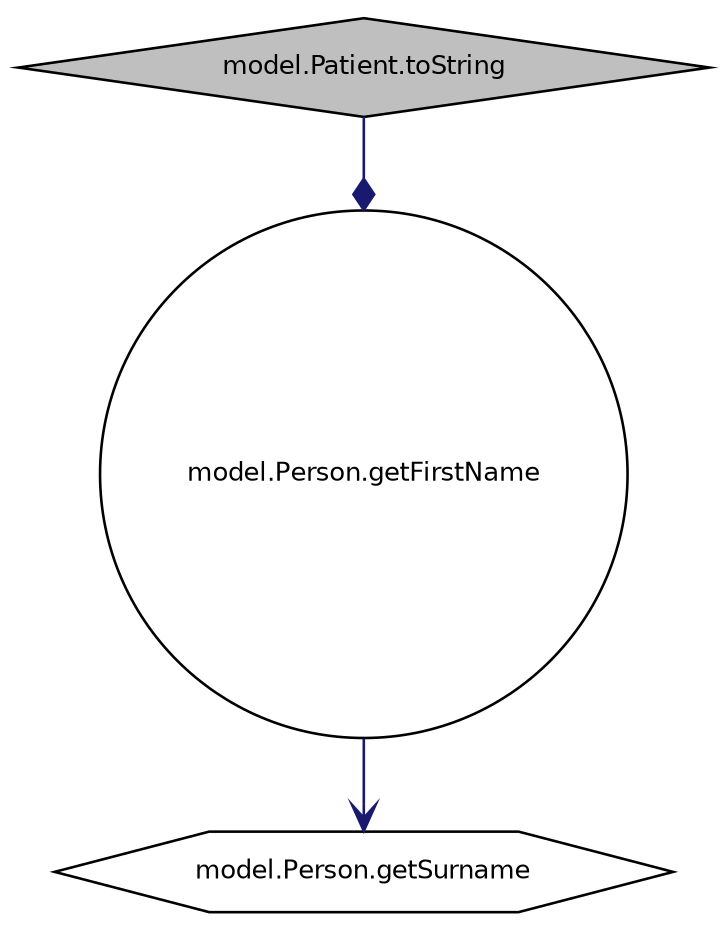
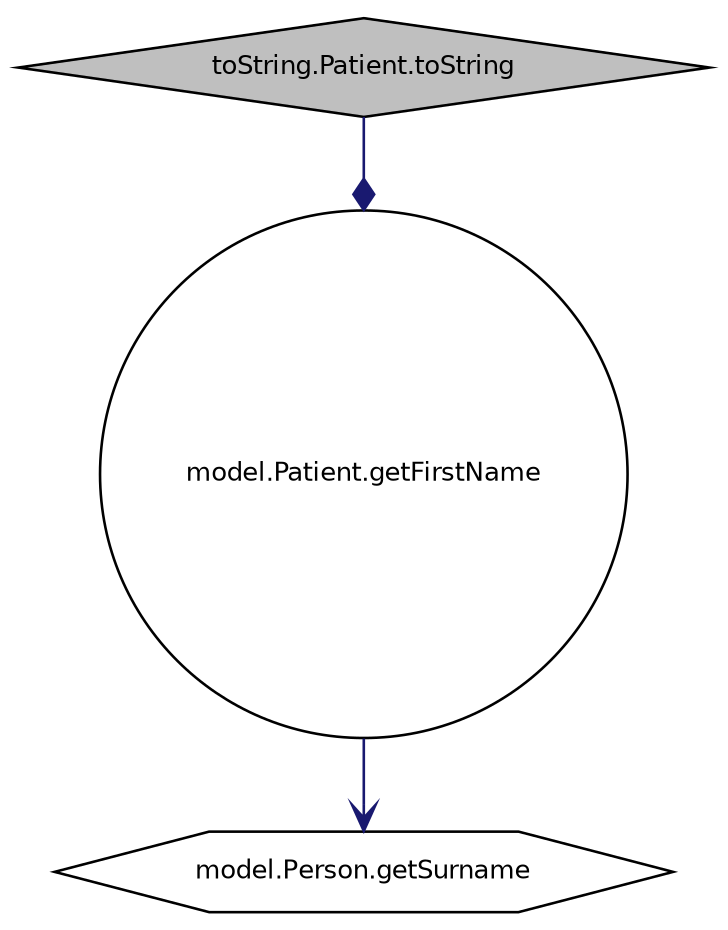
(364, 68) -> (364, 68)
(364, 474) -> (364, 474)
